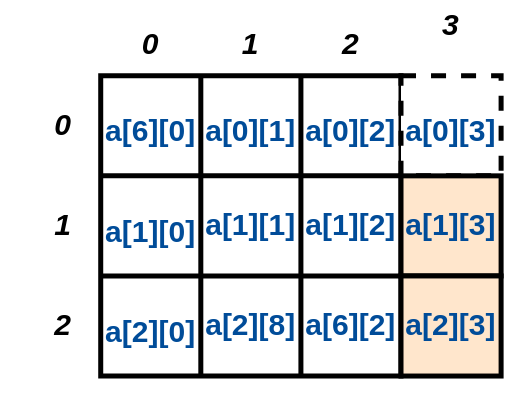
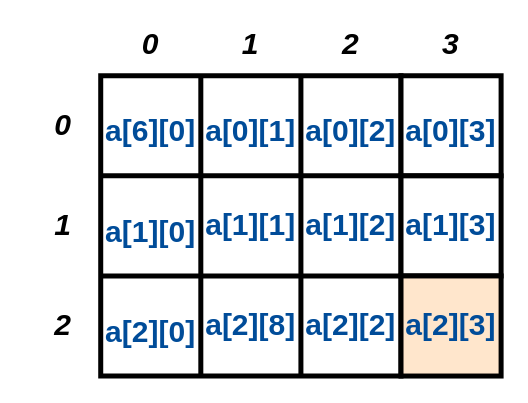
(451, 26) -> (451, 44)
(451, 126) -> (451, 126)
(451, 226) -> (451, 226)
(351, 326) -> (351, 326)
